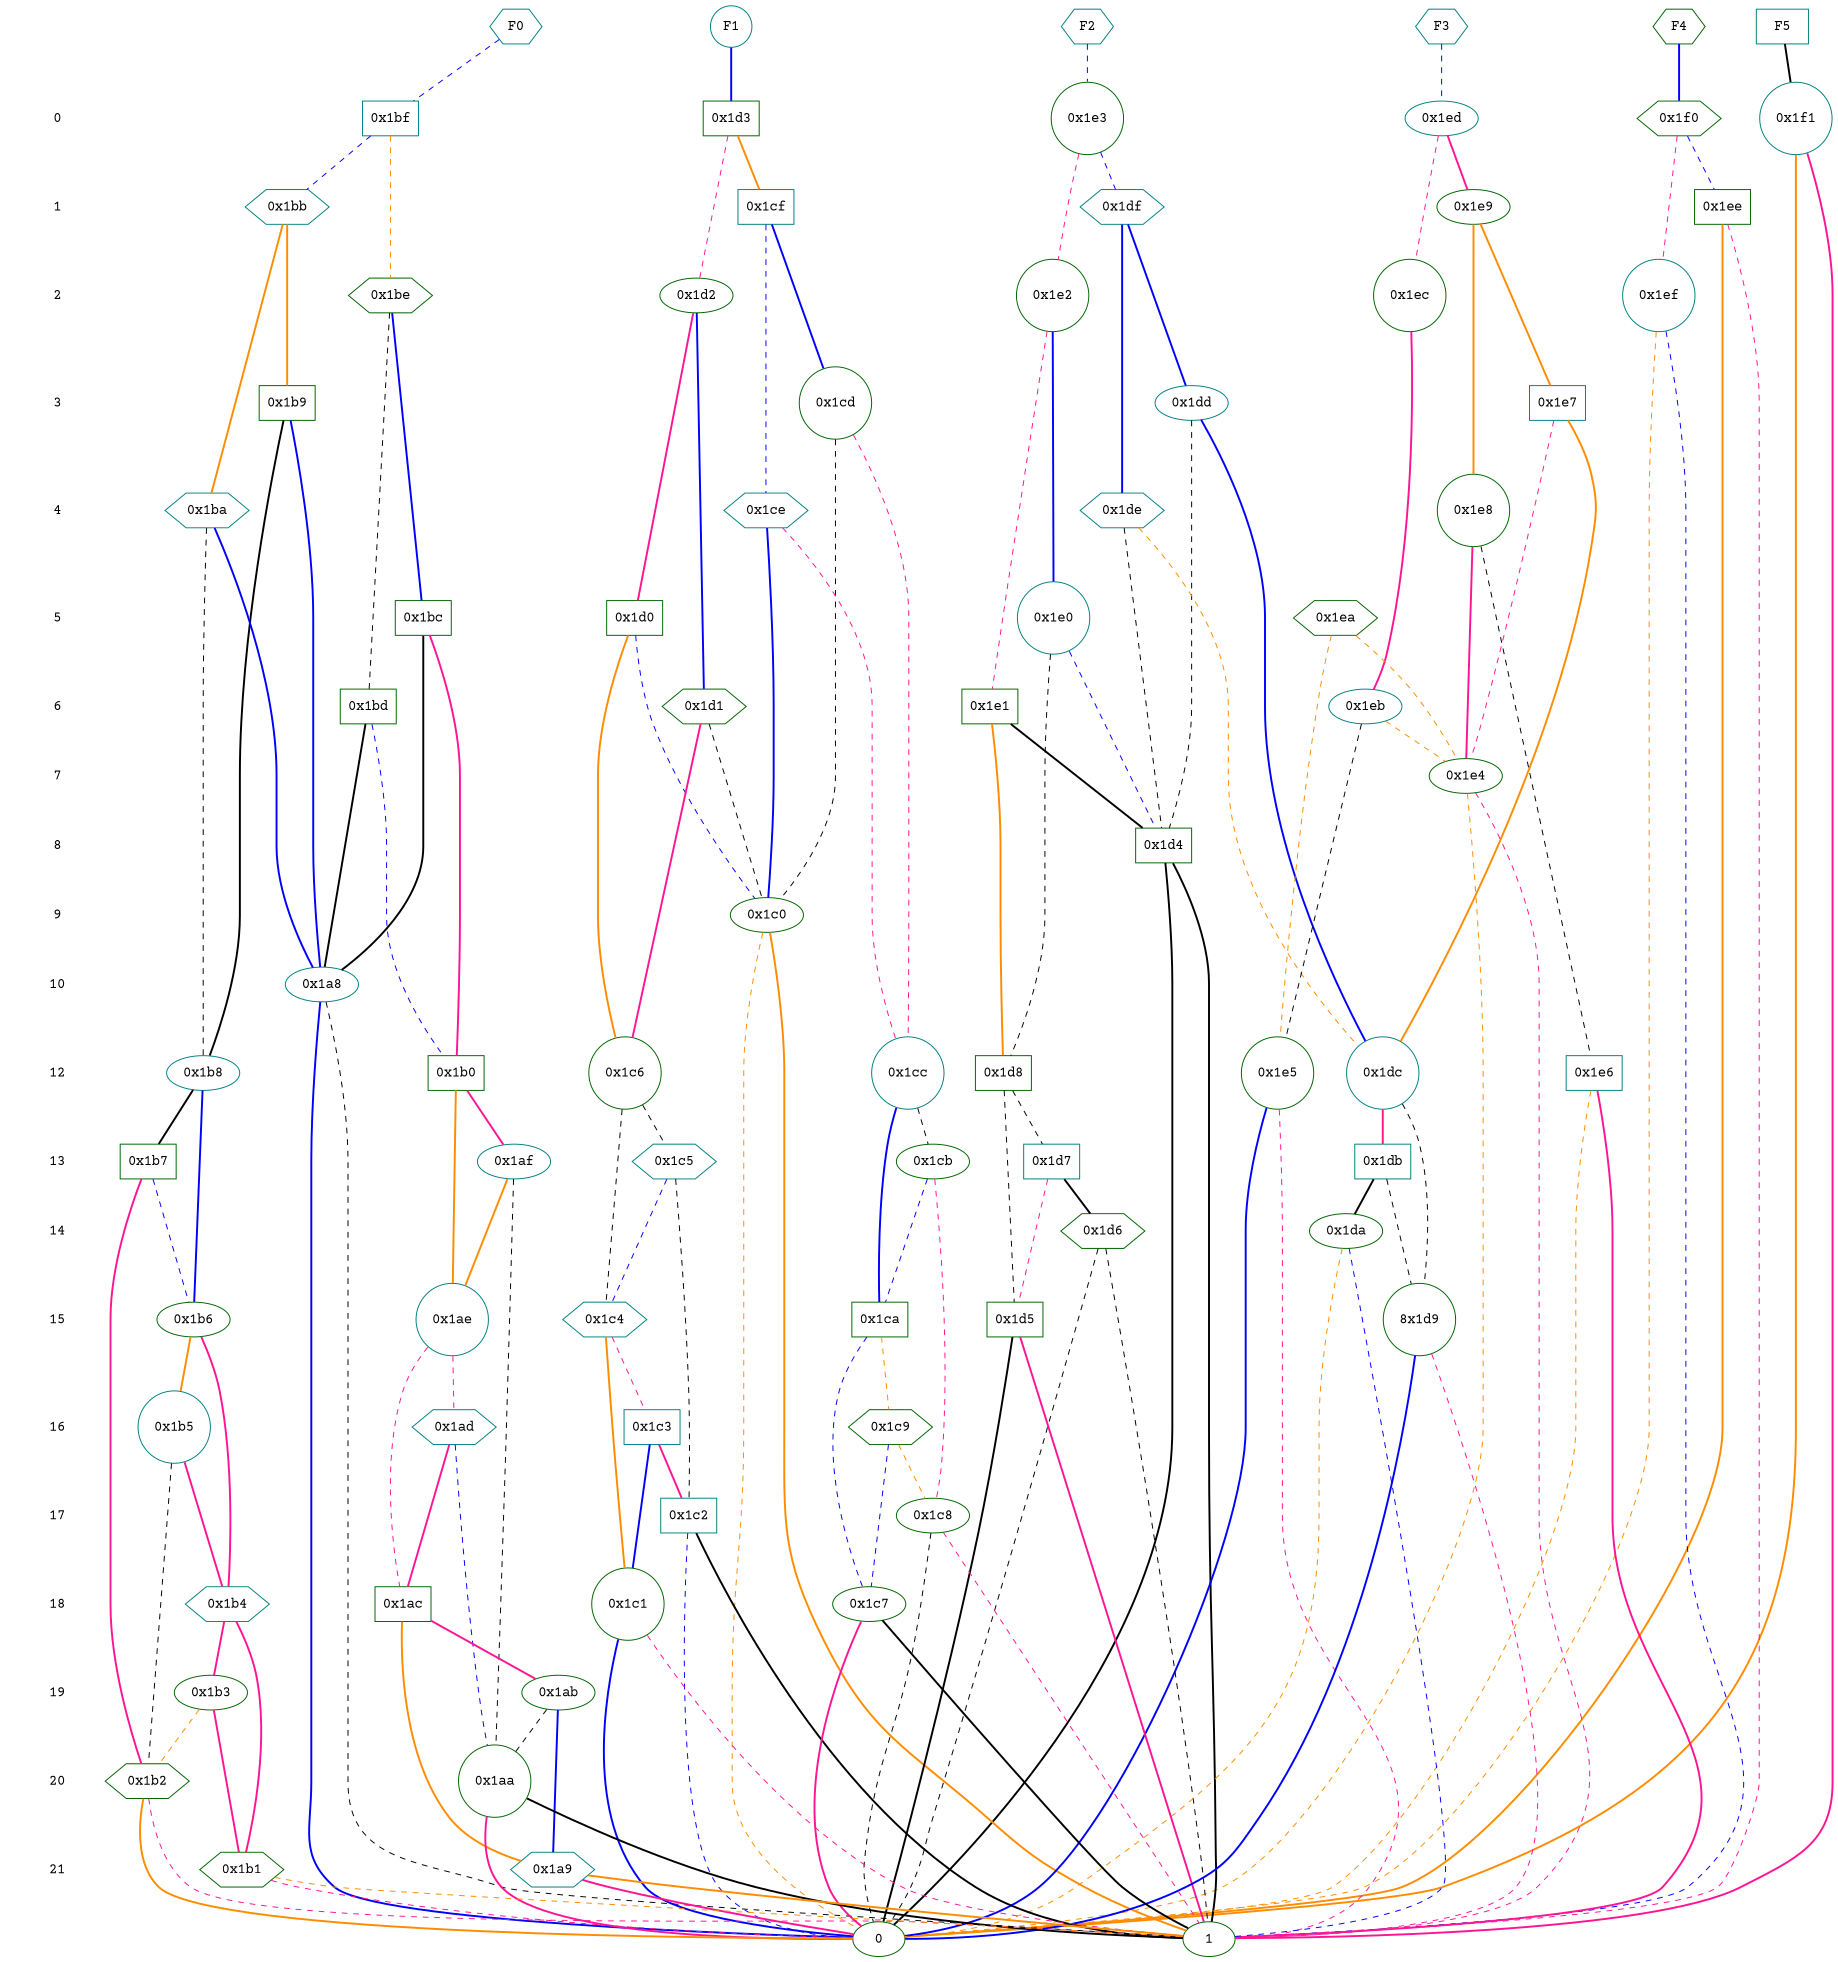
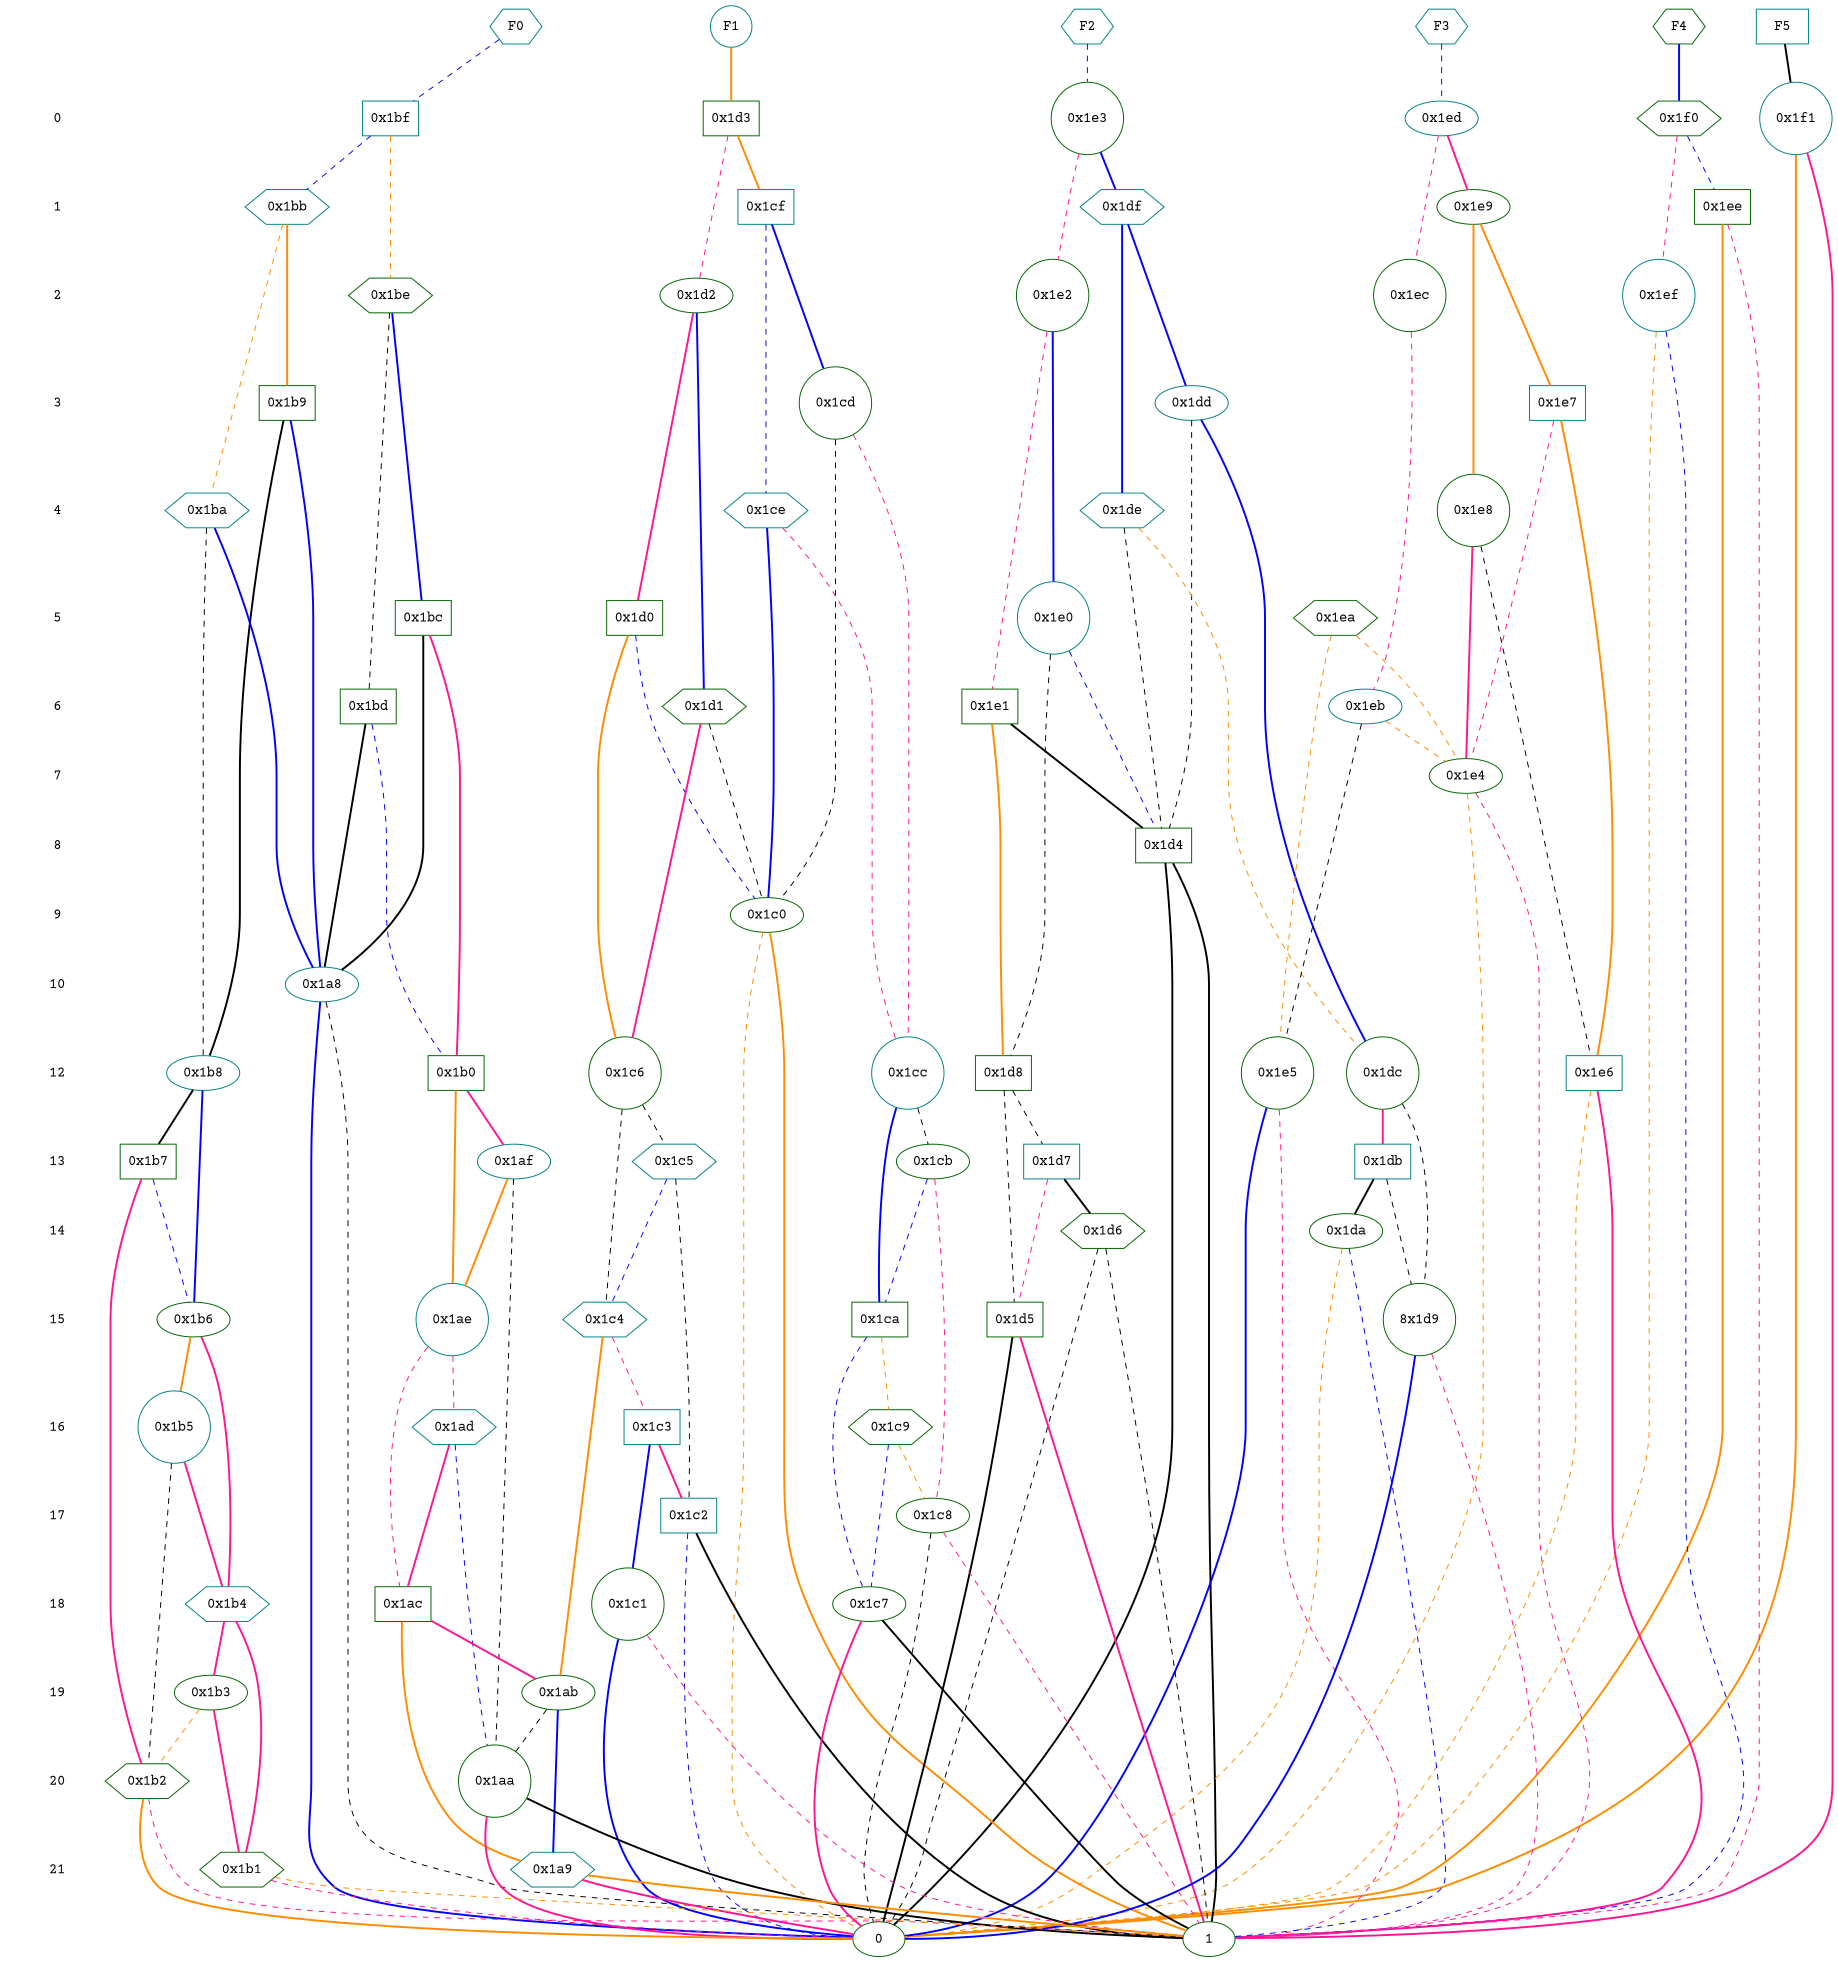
(731, 74) -> (731, 74)
(1108, 171) -> (1108, 171)
(247, 359) -> (247, 359)
(1407, 513) -> (1407, 513)
(1539, 740) -> (1608, 737)
(1383, 1073) -> (1383, 1073)
(614, 1453) -> (582, 1506)
